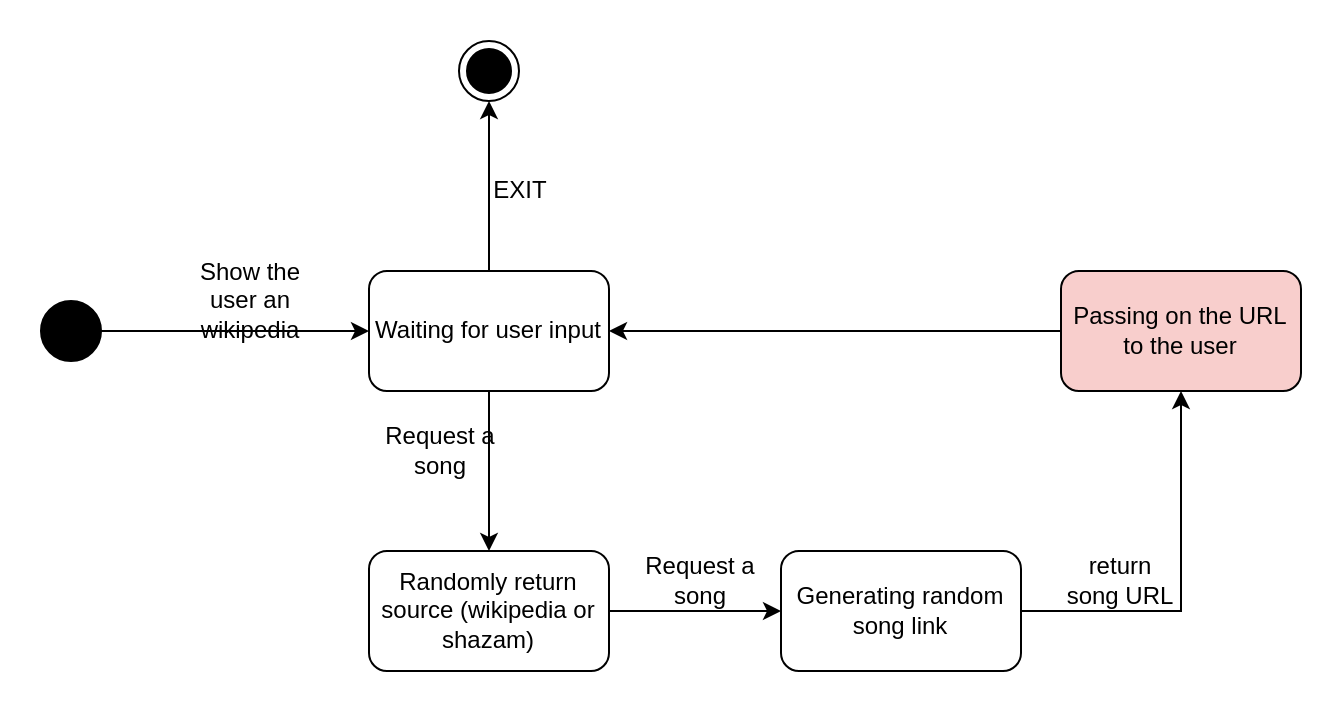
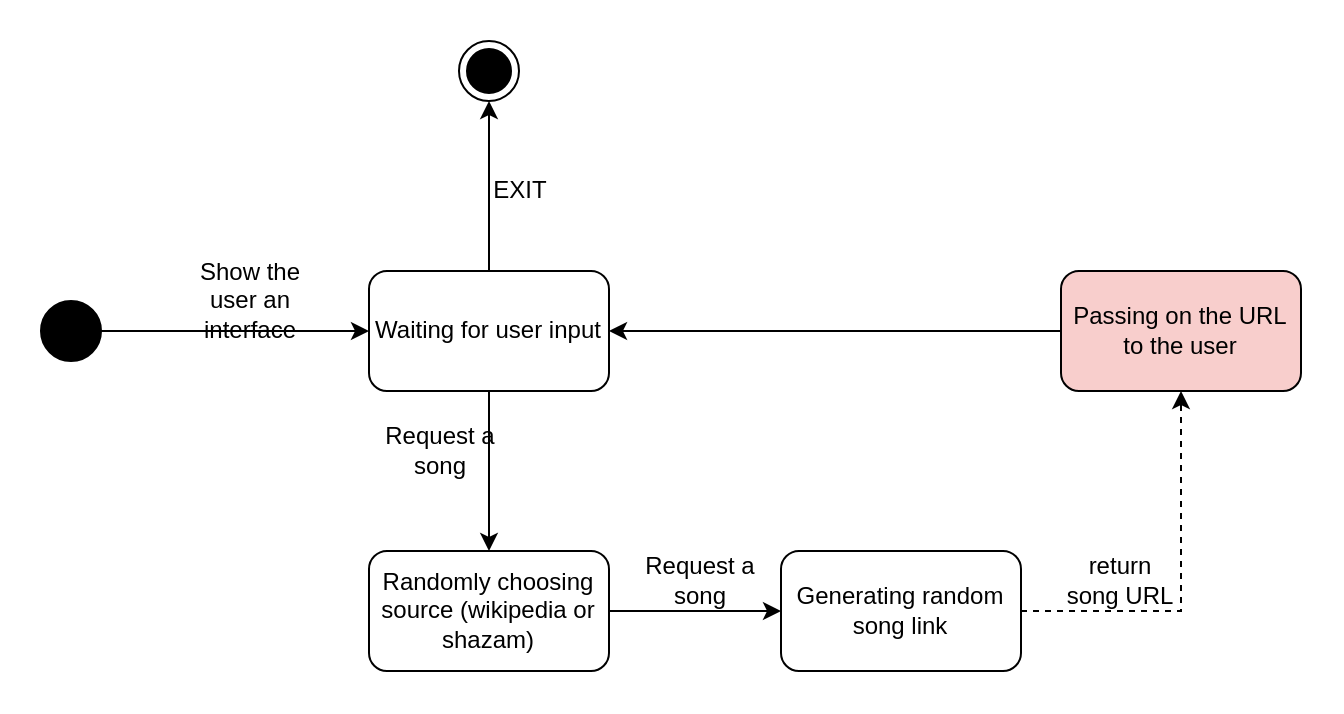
(251, 301) -> (251, 301)
(1181, 589) -> (1181, 589)
(489, 611) -> (489, 611)
